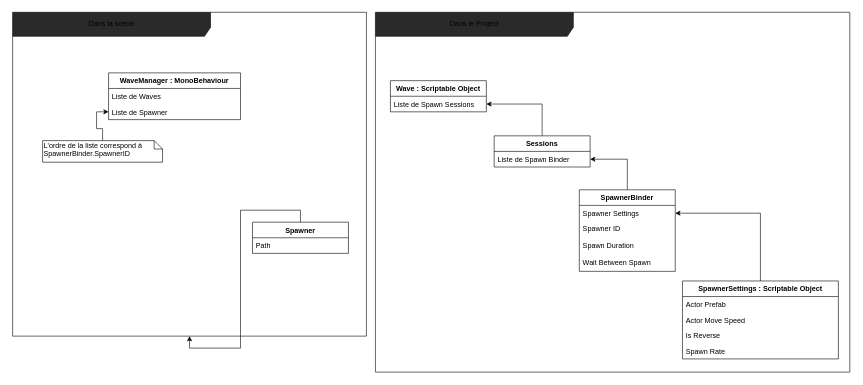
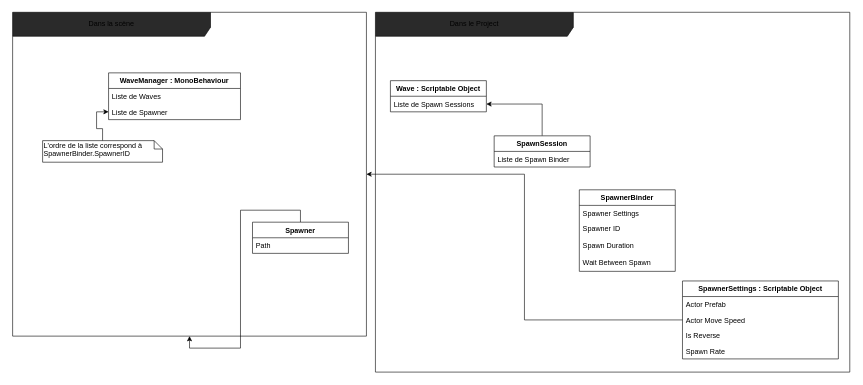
(542, 144) -> (542, 144)
(595, 159) -> none
(761, 247) -> (524, 248)
